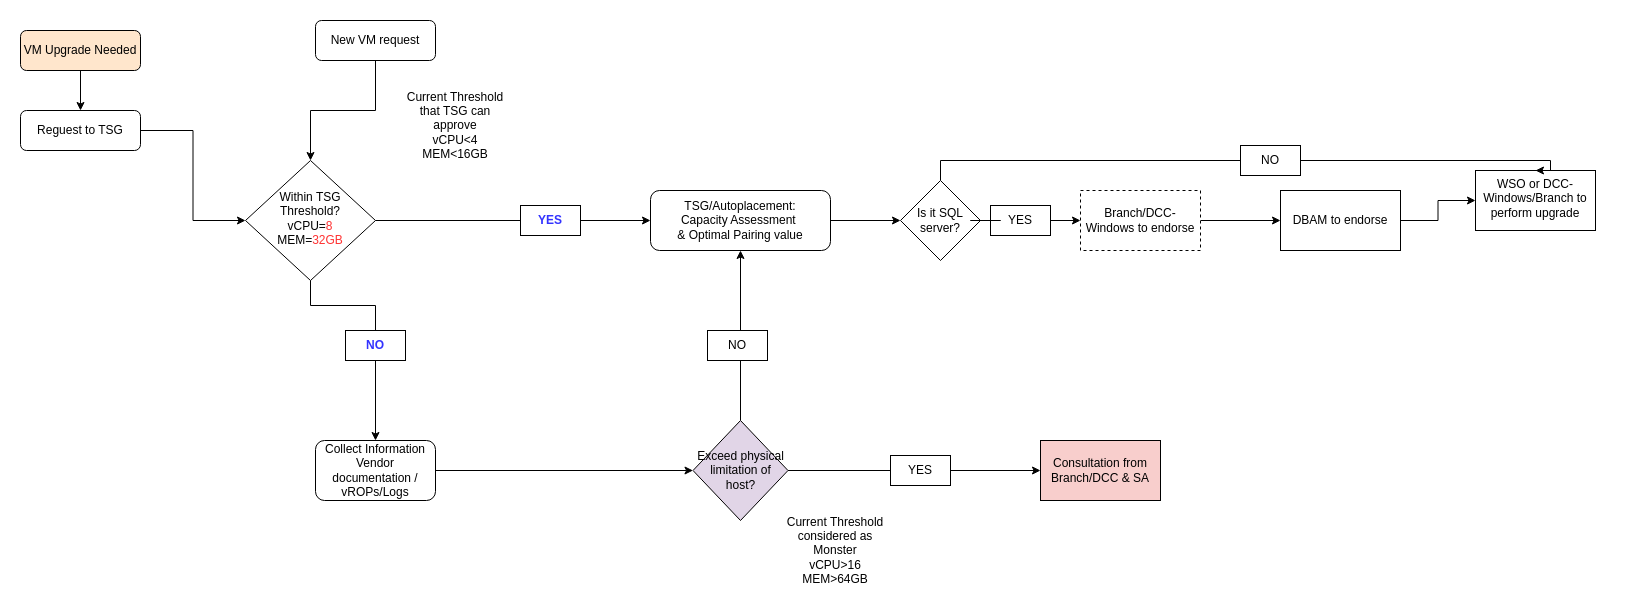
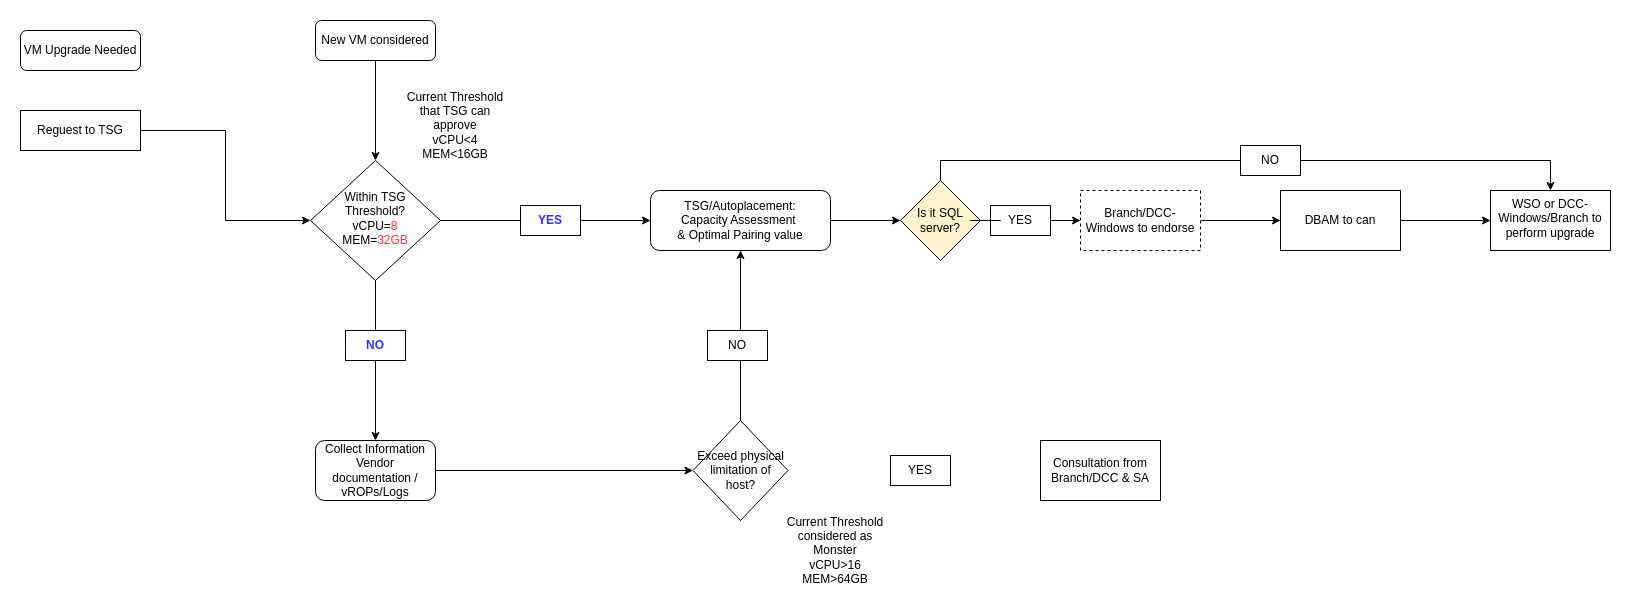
(376, 41) -> (376, 41)
(81, 51) -> (81, 51)
(81, 87) -> none
(81, 131) -> (81, 131)
(1536, 201) -> (1551, 221)
(311, 221) -> (376, 221)
(941, 221) -> (941, 221)
(1341, 221) -> (1341, 221)
(741, 471) -> (741, 471)
(839, 471) -> none
(1101, 471) -> (1101, 471)
